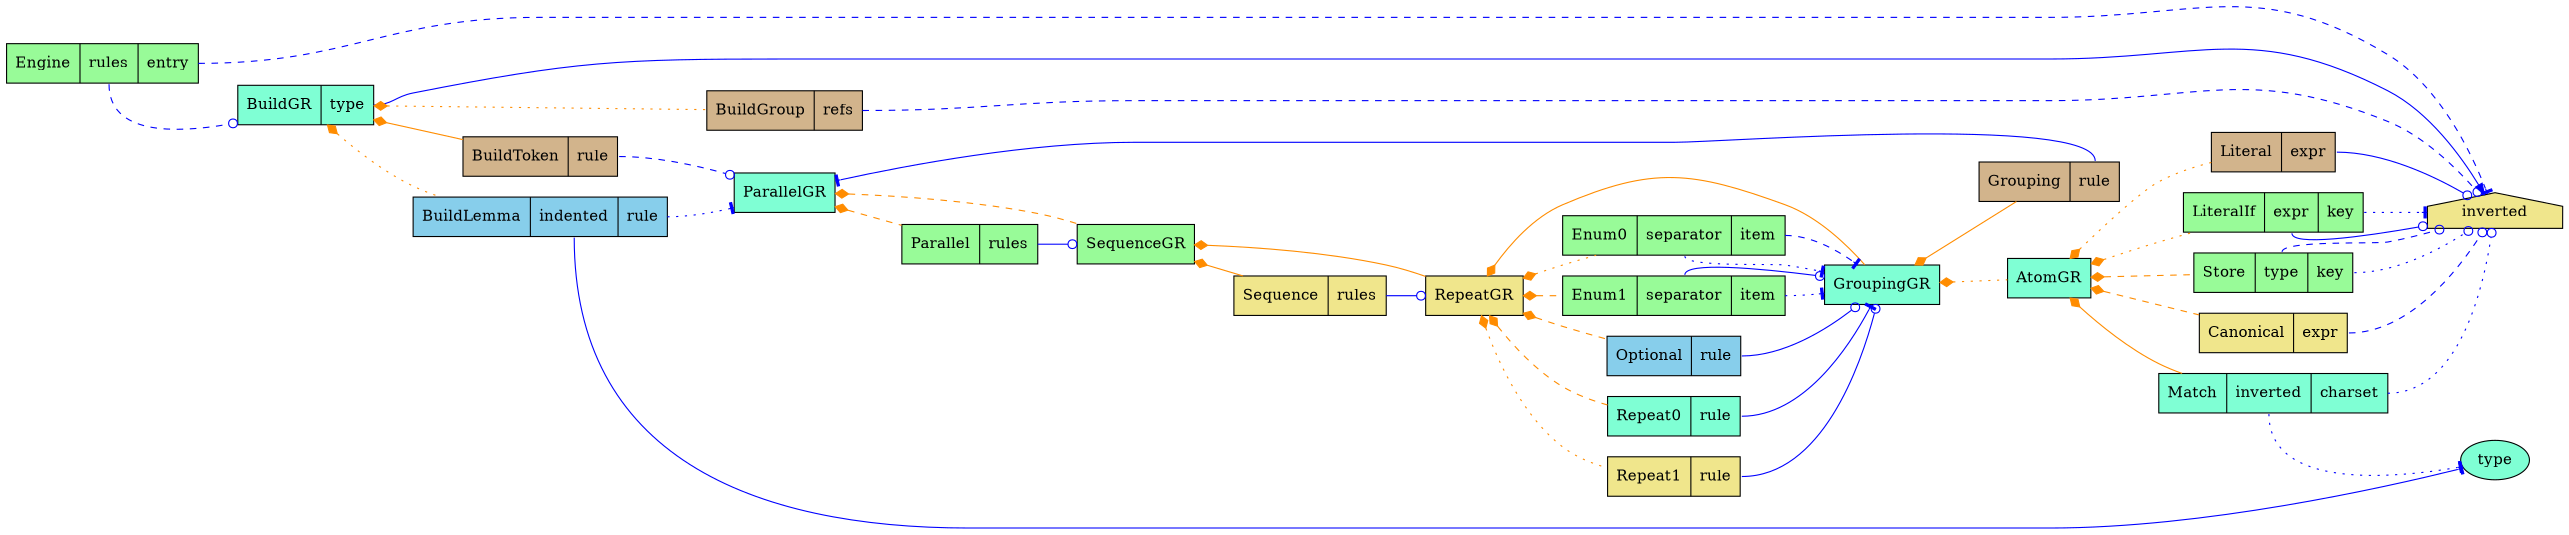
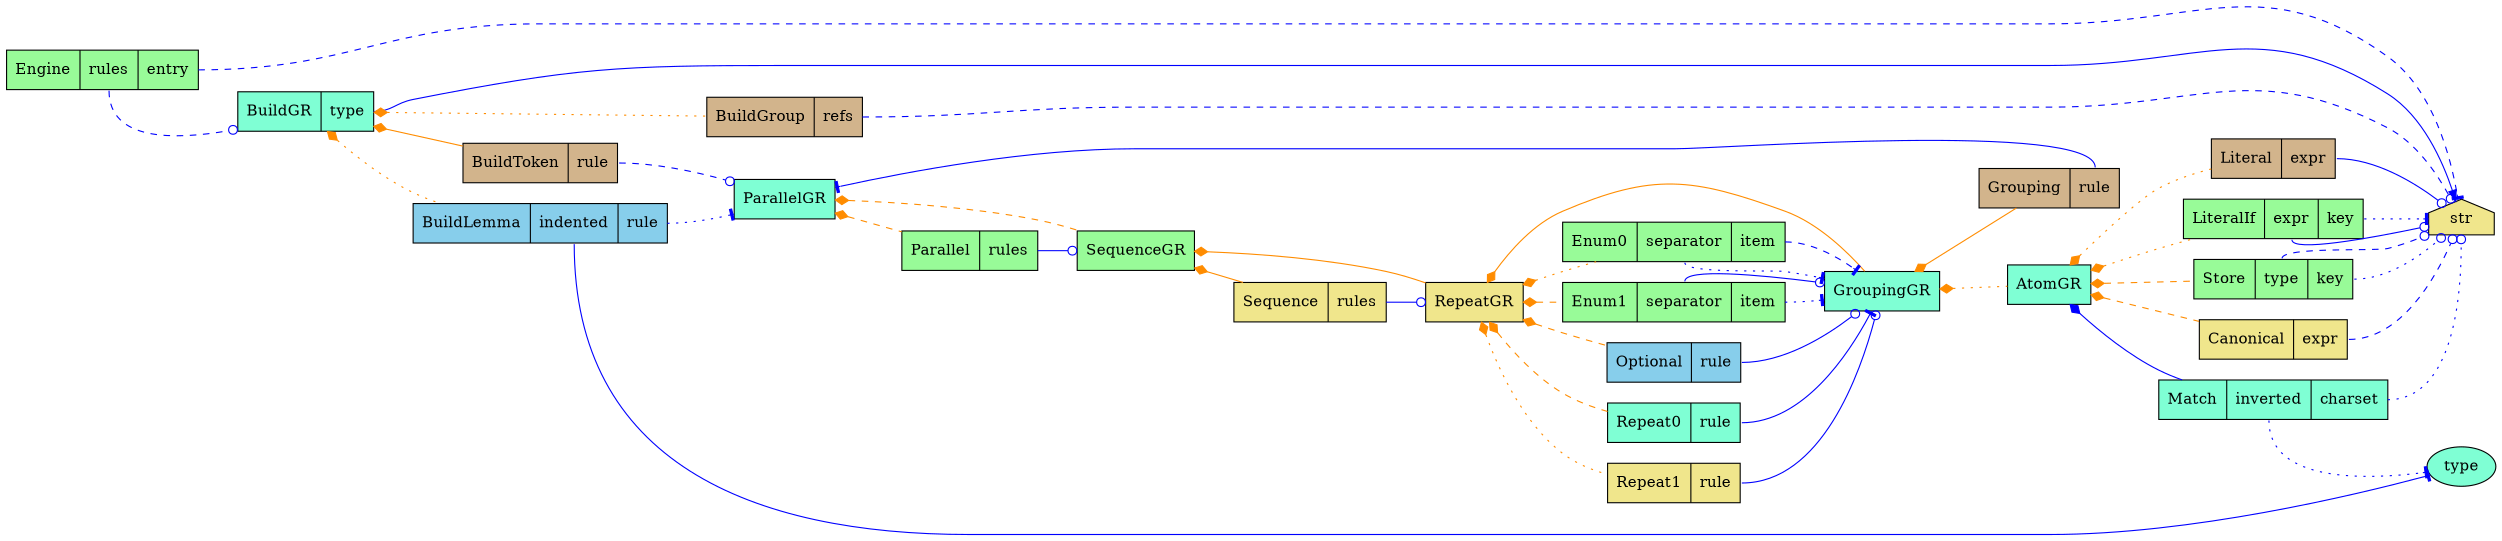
(2495, 212) -> (2461, 219)
(2128, 345) -> (2128, 352)
